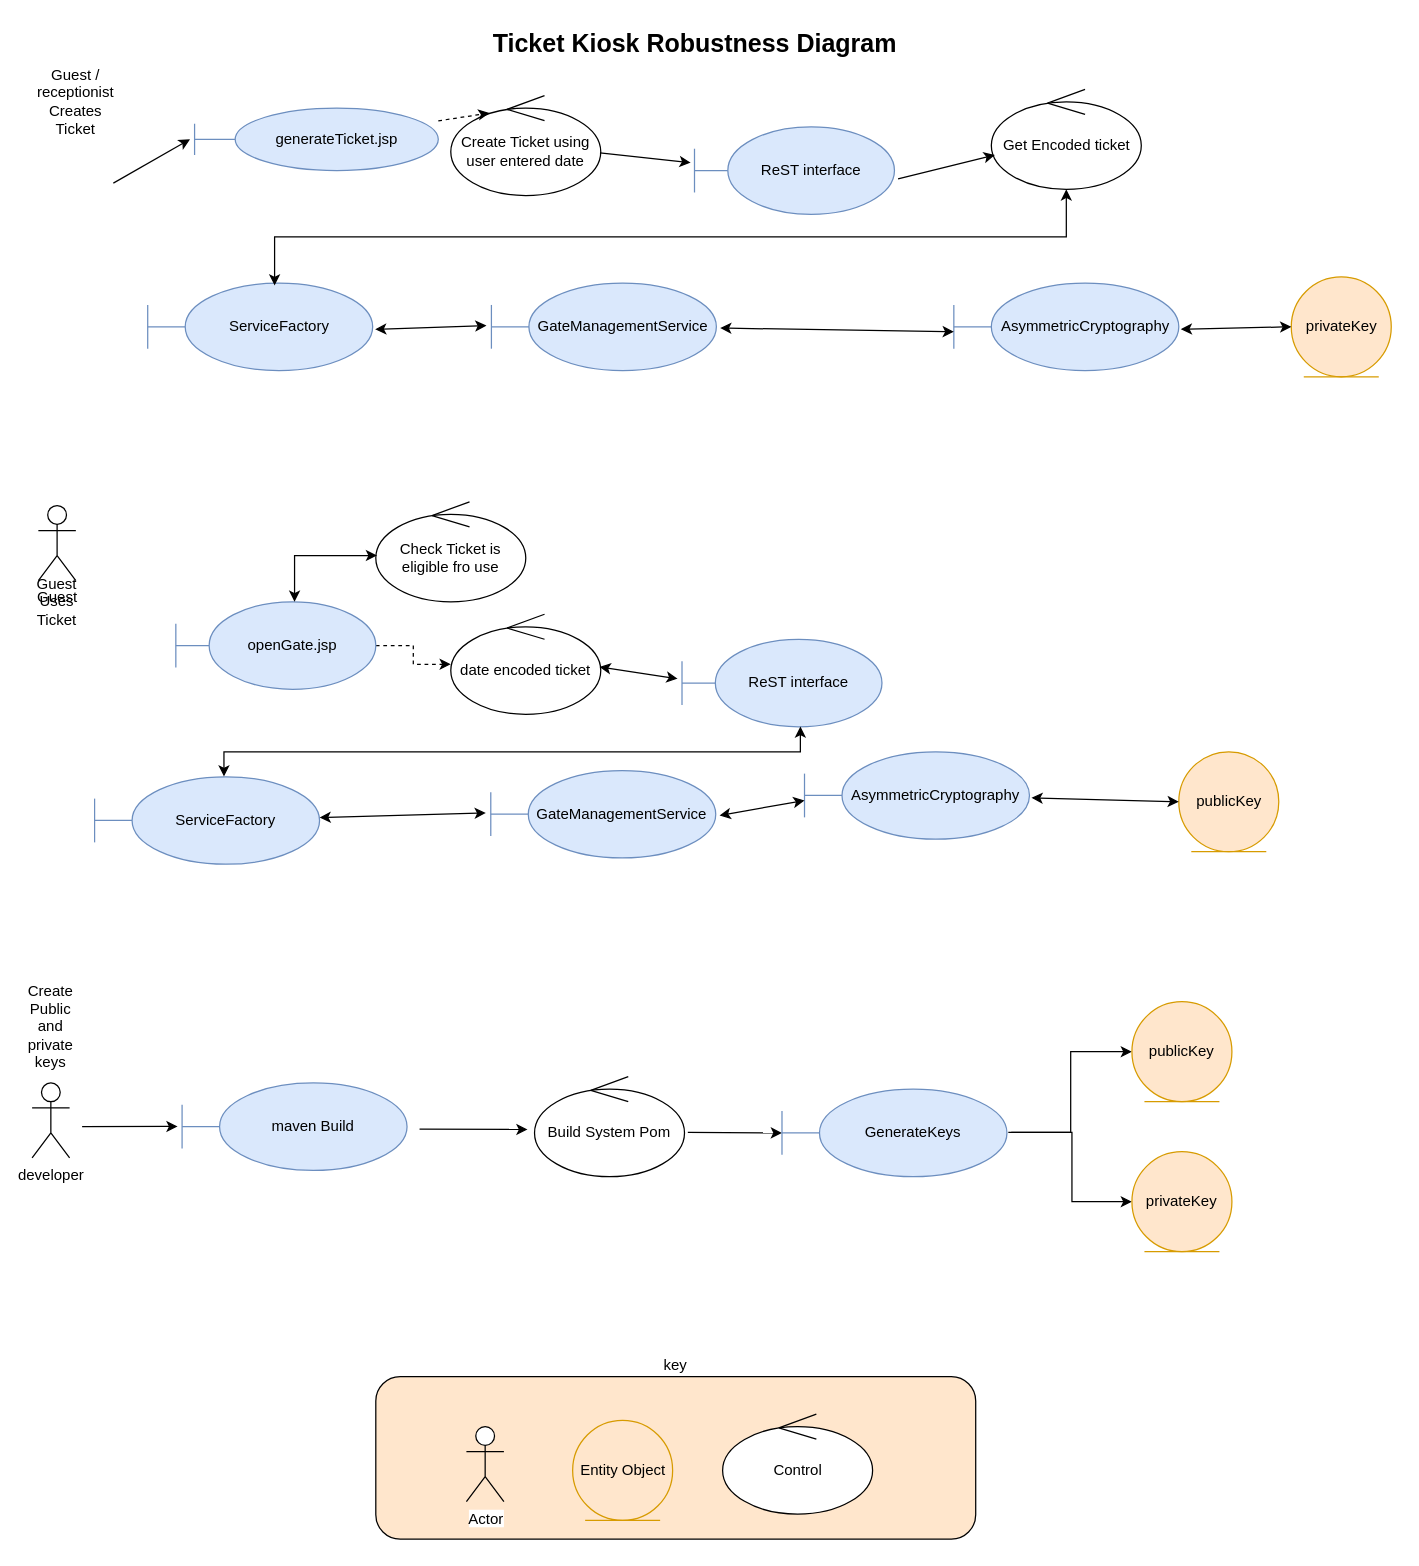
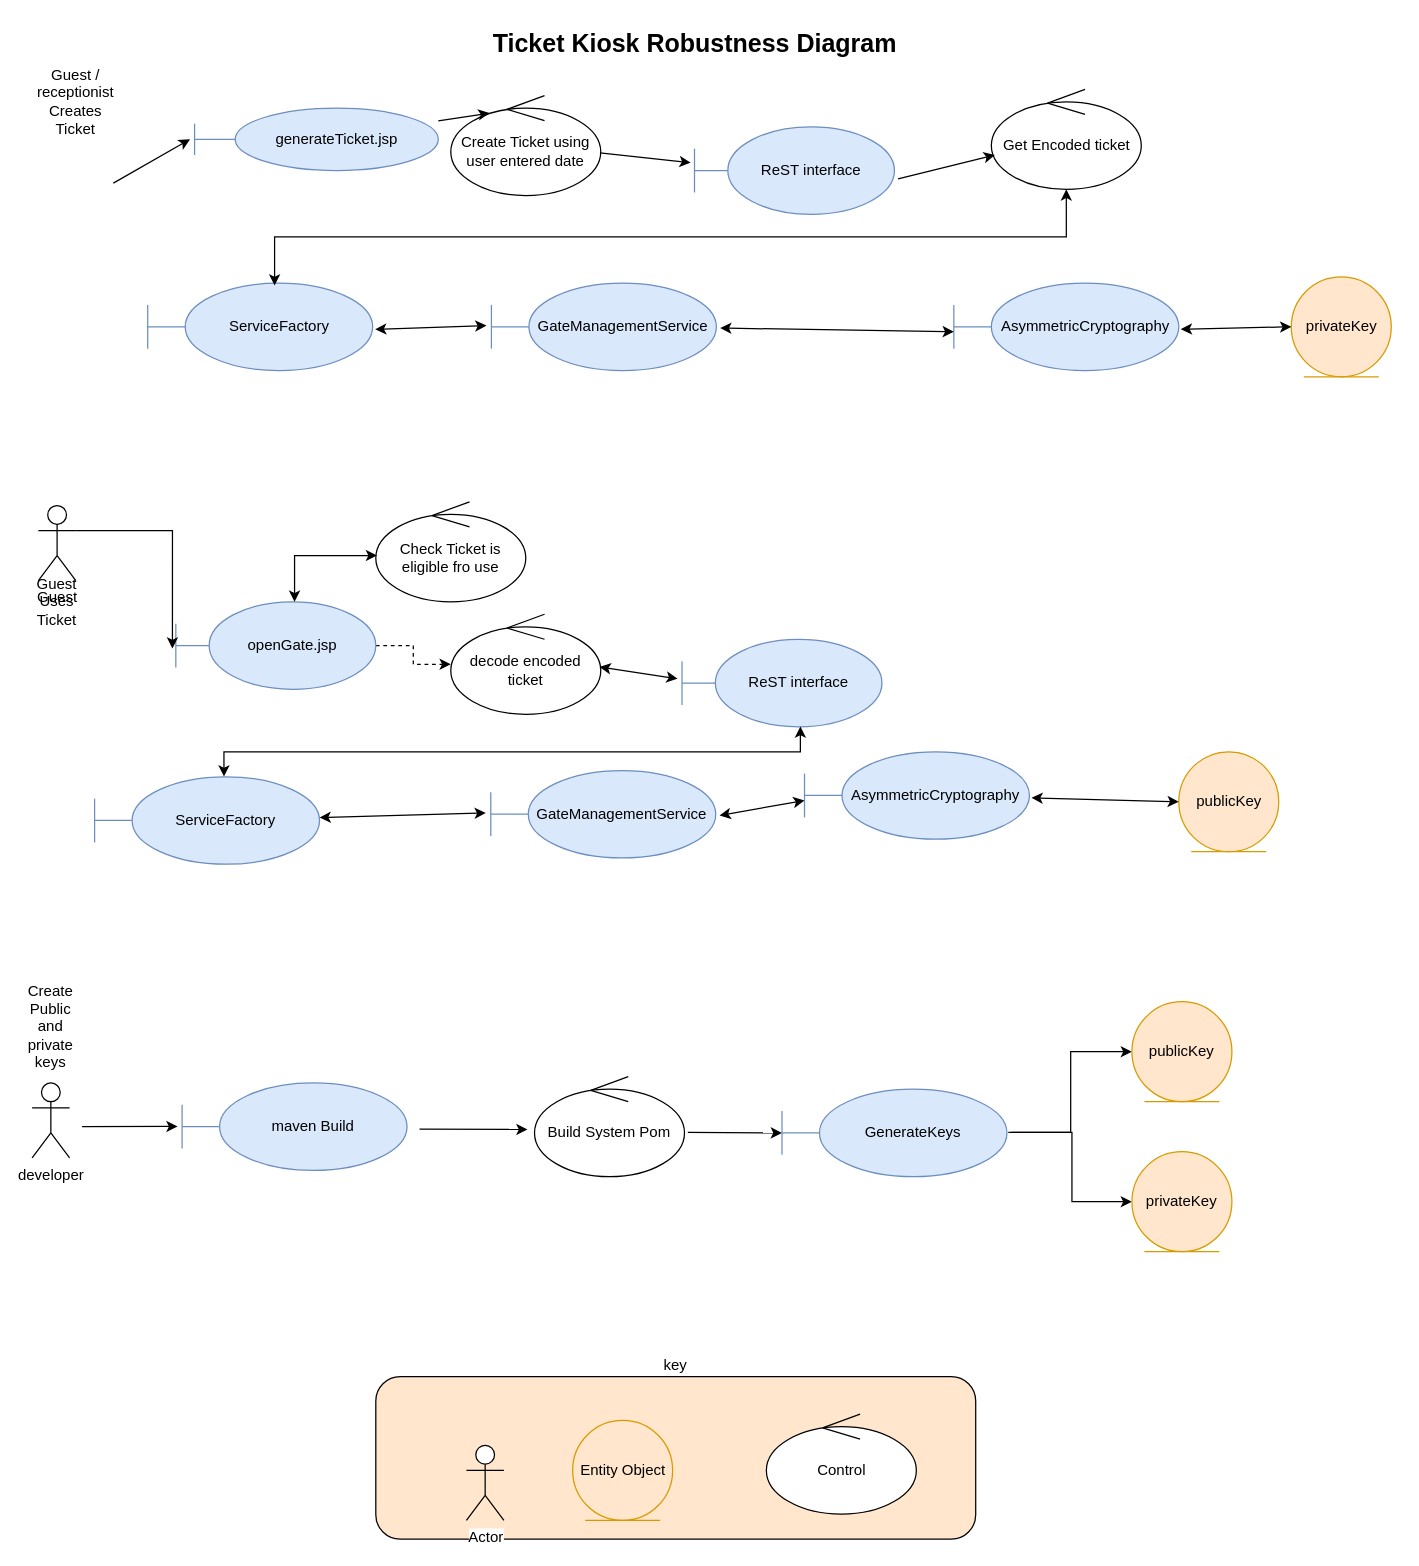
(460, 118) -> (460, 118)
none -> (172, 539)
(526, 671) -> (526, 671)
(485, 1464) -> (485, 1483)
(798, 1464) -> (841, 1464)
